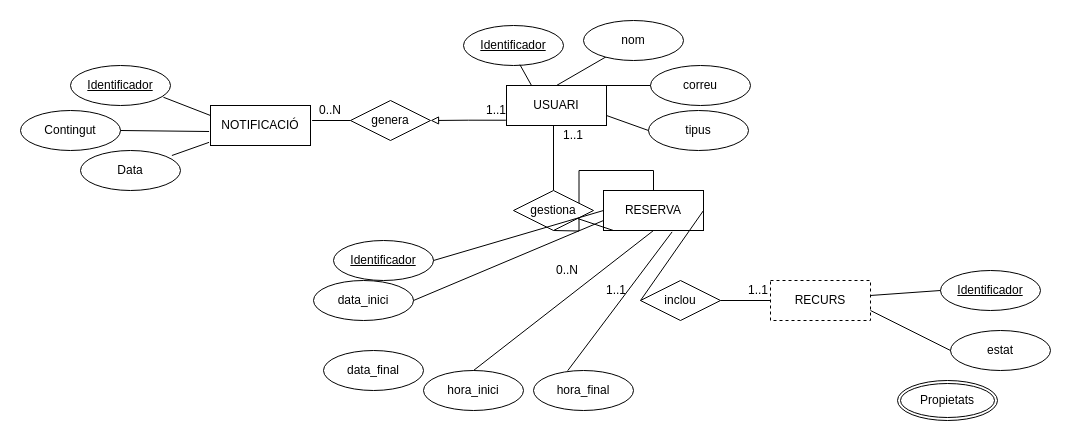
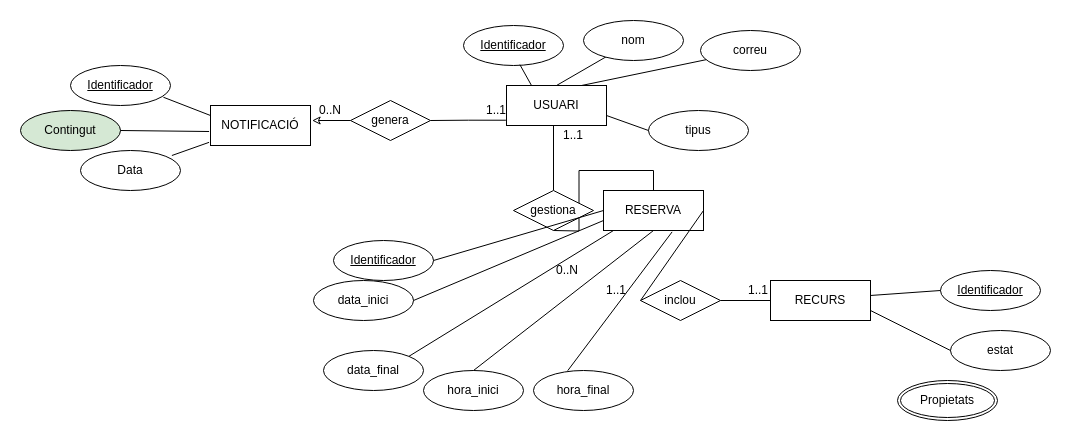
(701, 86) -> (751, 51)
(440, 120) -> (437, 120)
(317, 121) -> (320, 121)
(71, 131) -> (71, 131)
(598, 225) -> (511, 293)
(821, 301) -> (821, 301)
